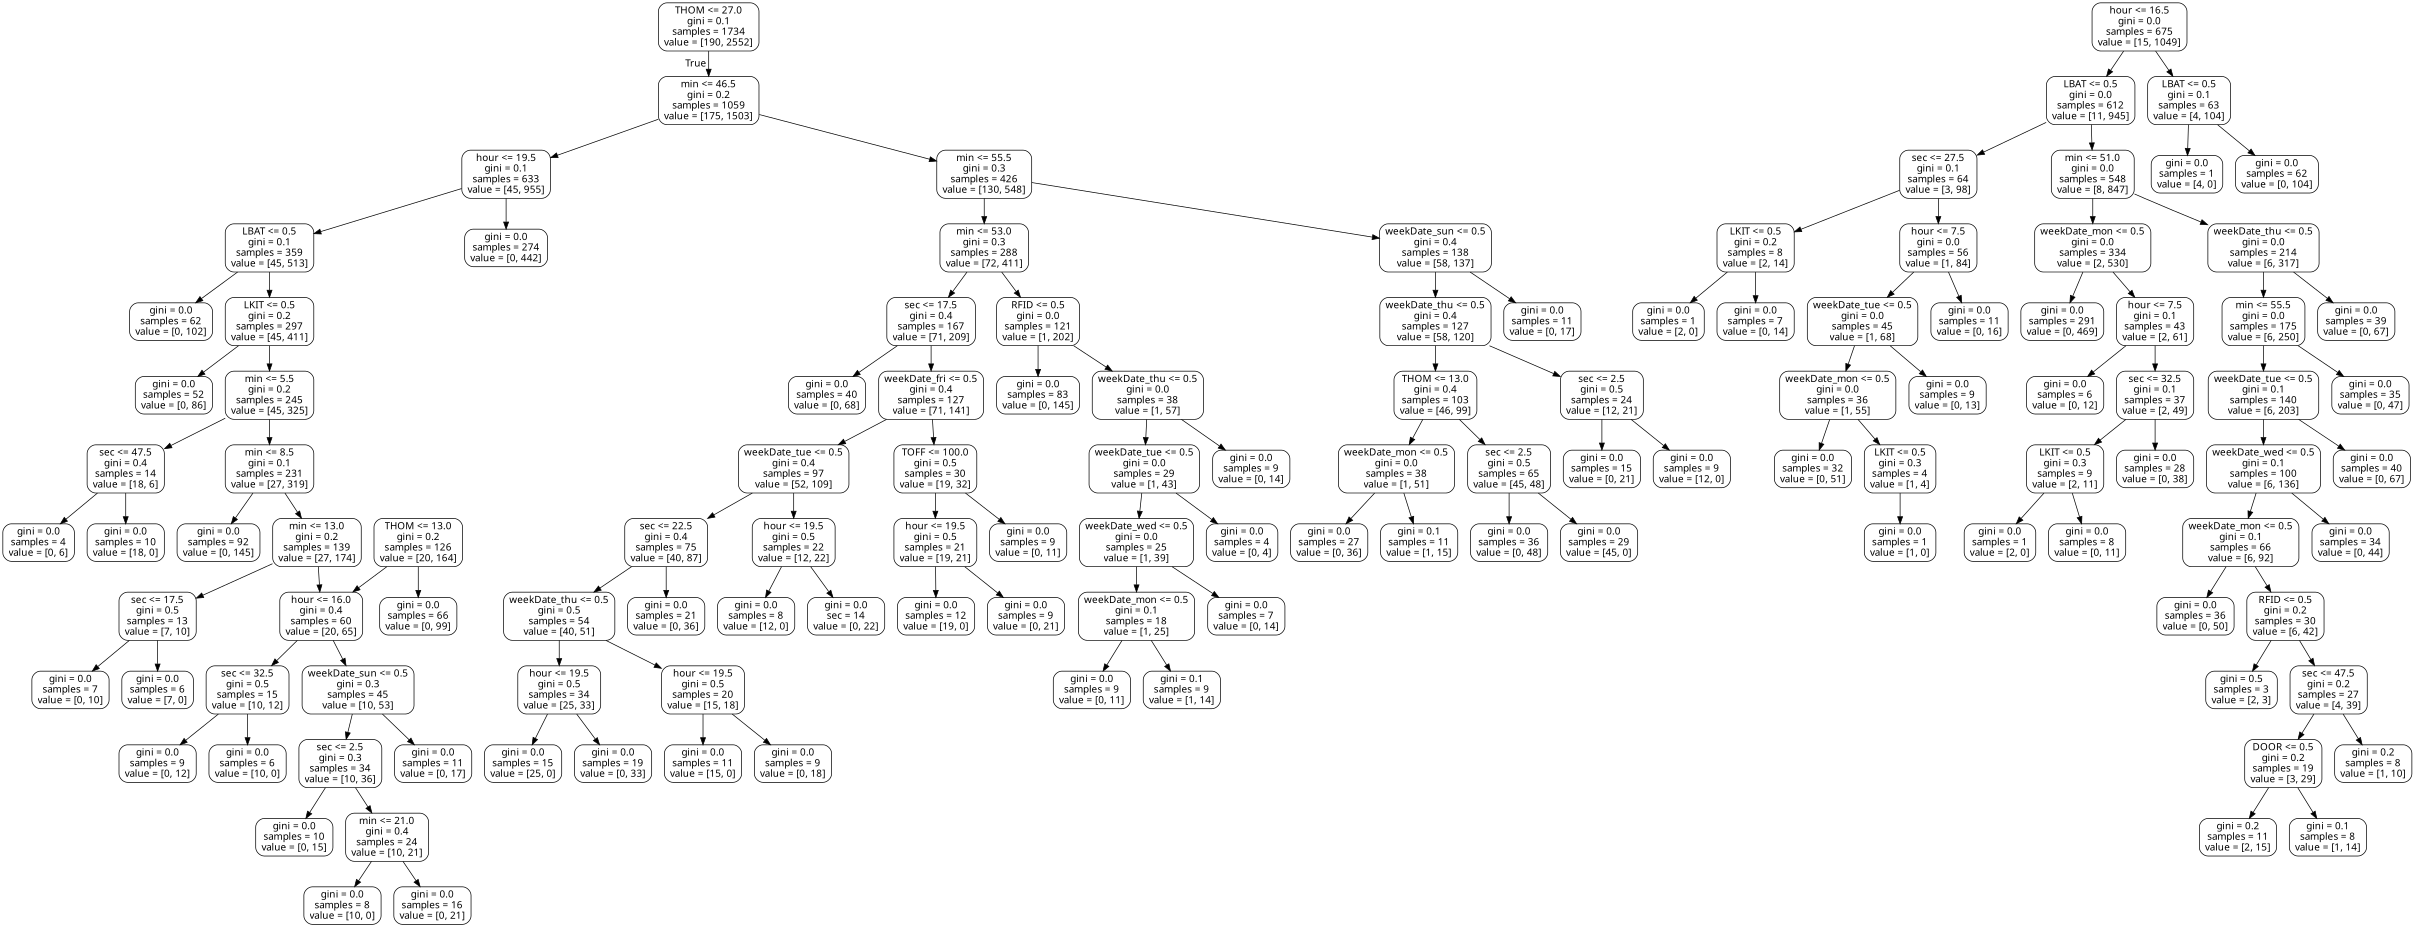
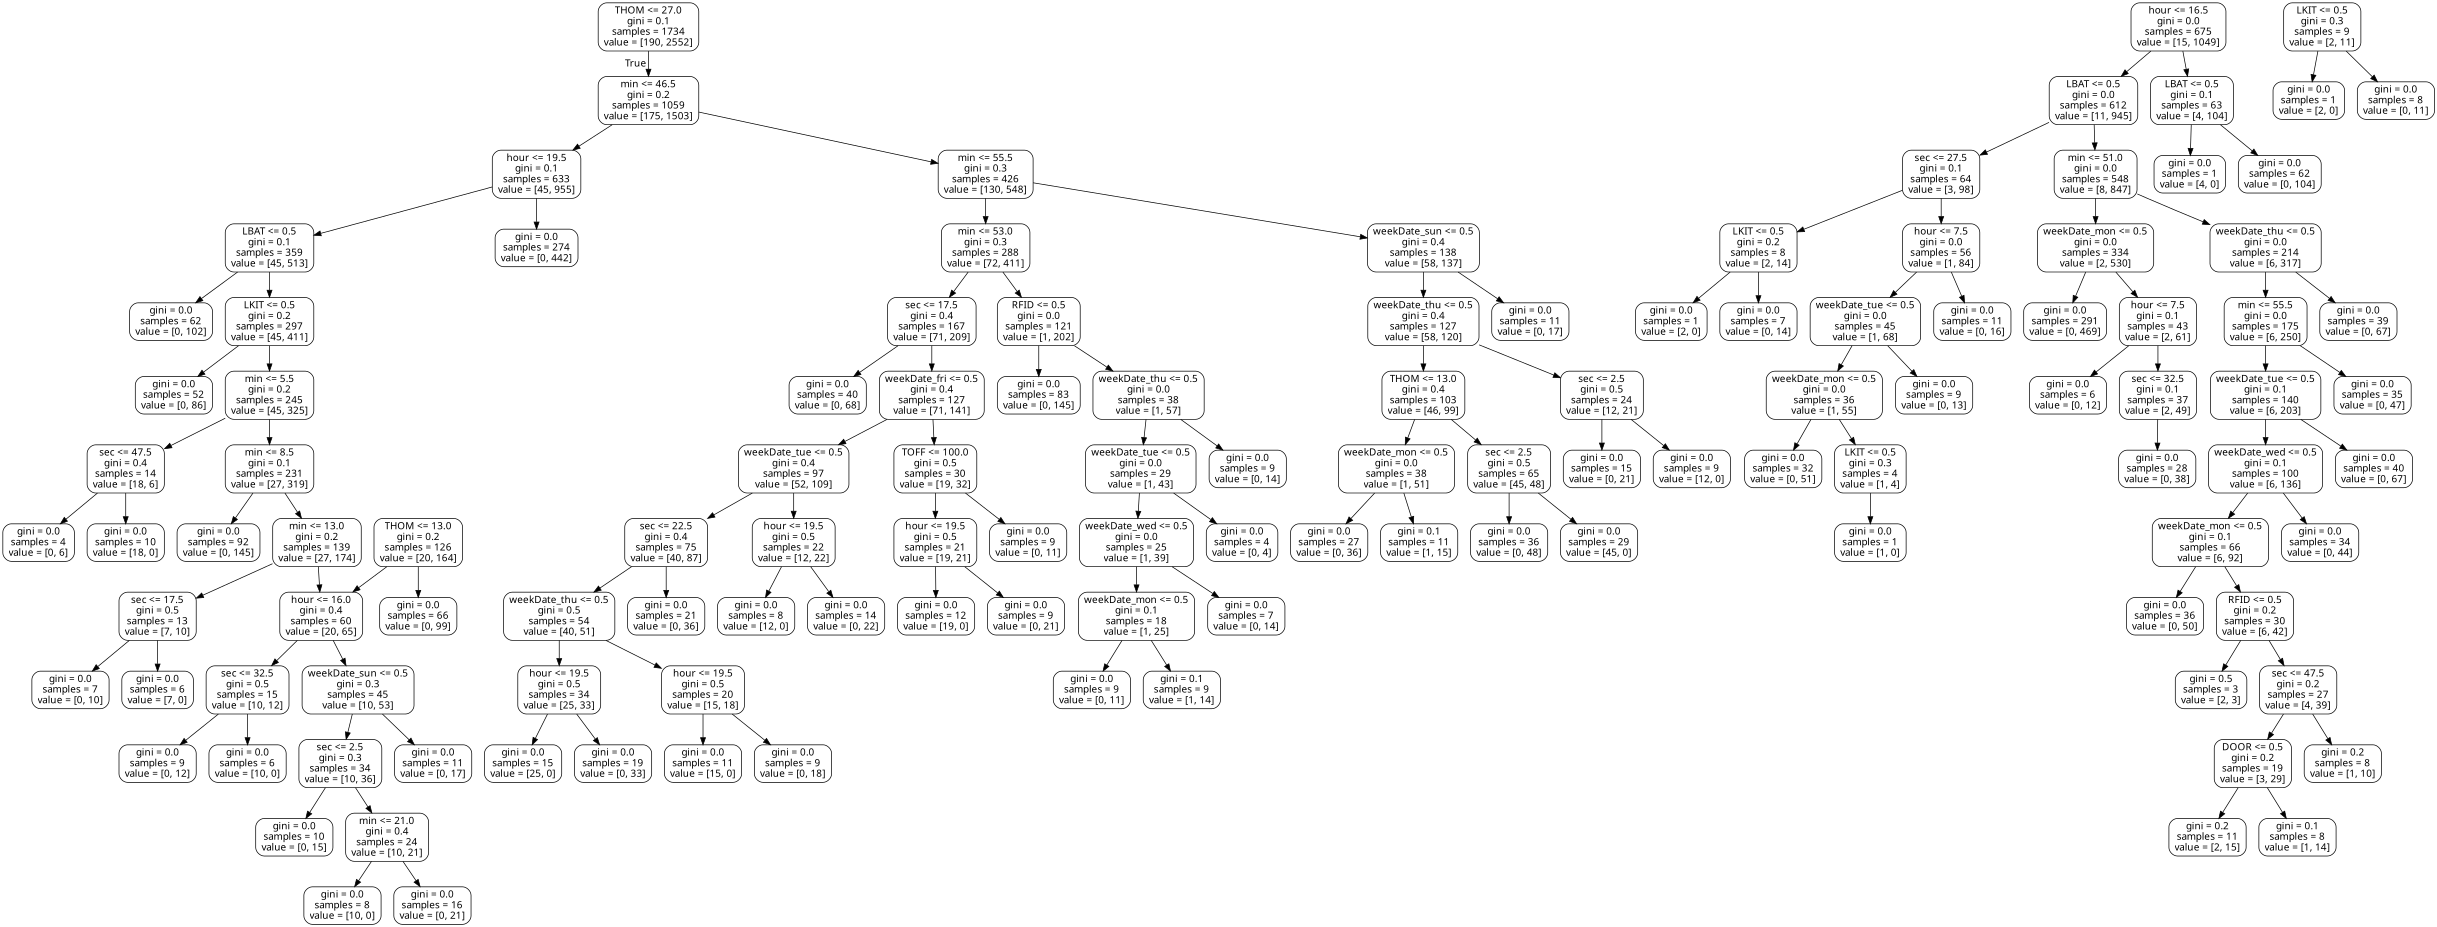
(2113, 430) -> none
(846, 616) -> (846, 616)
